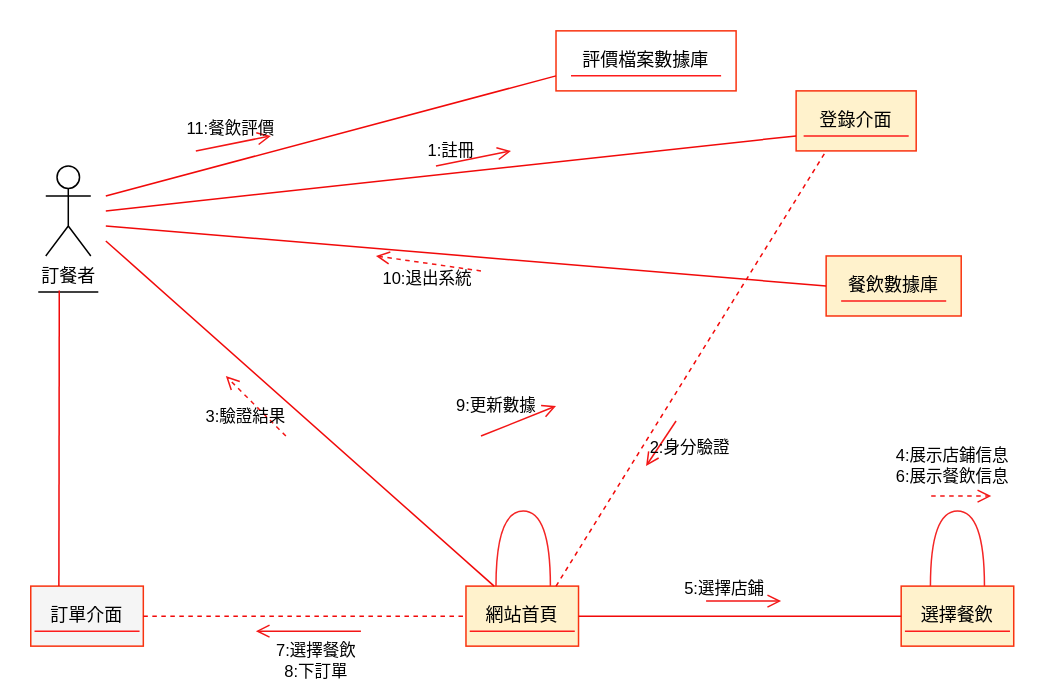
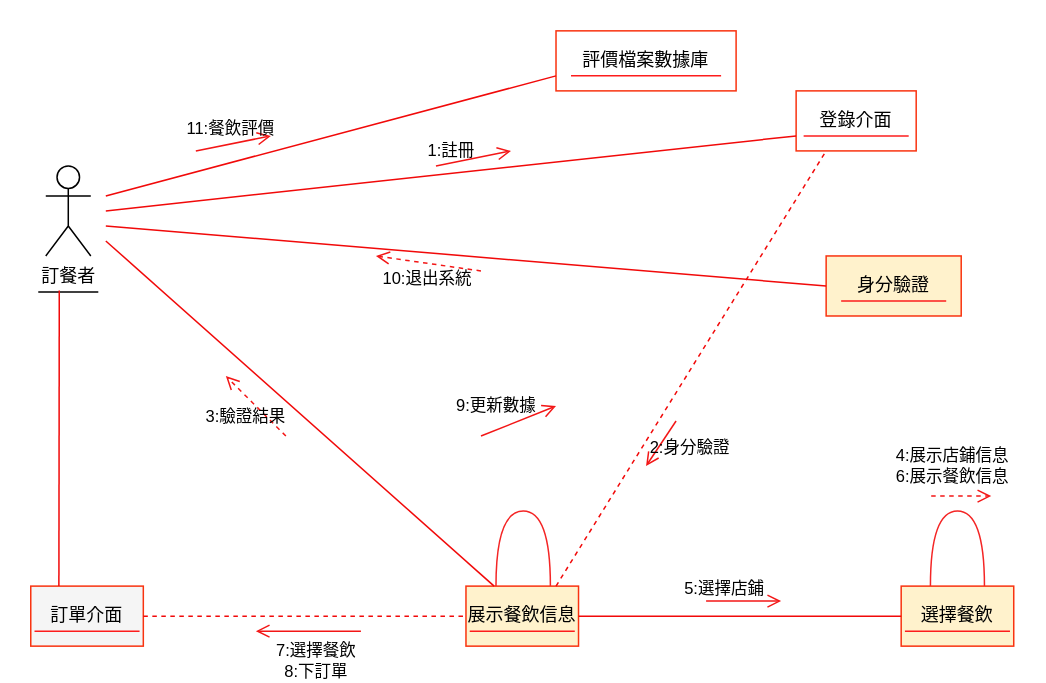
(856, 121) -> (856, 121)
(893, 286) -> (893, 286)
(522, 616) -> (522, 616)
